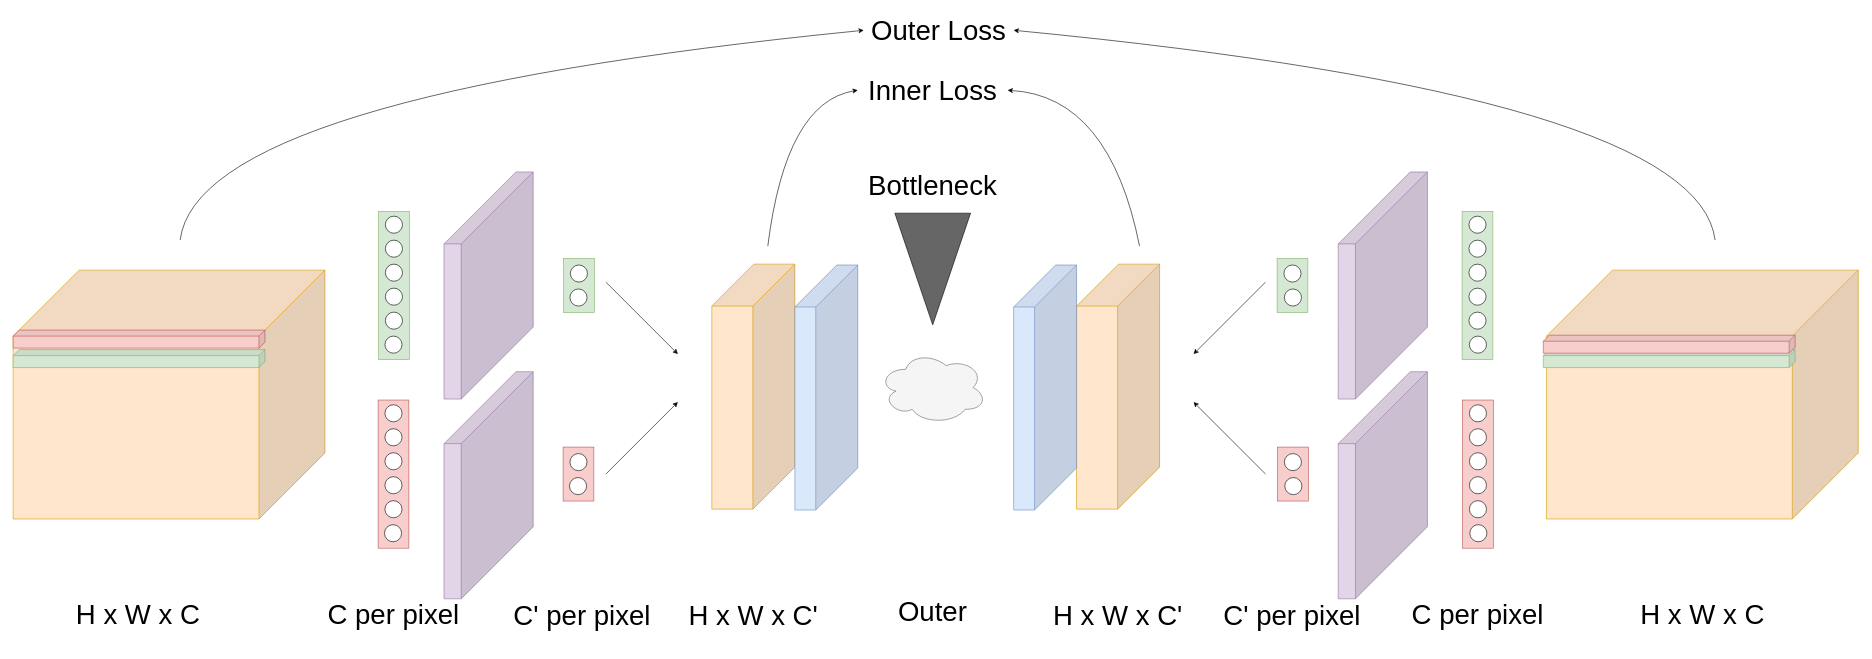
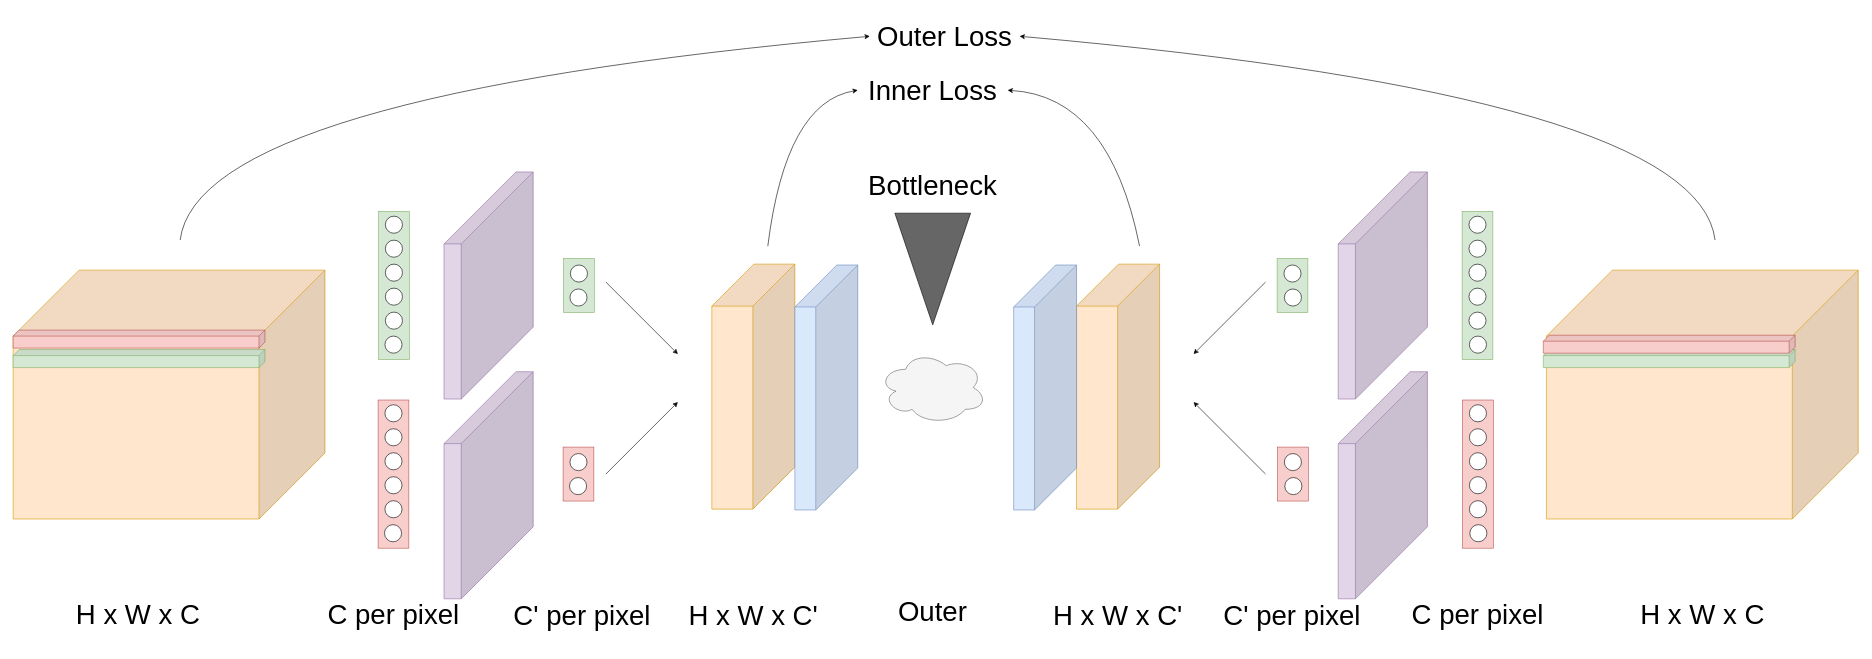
(939, 30) -> (945, 36)
